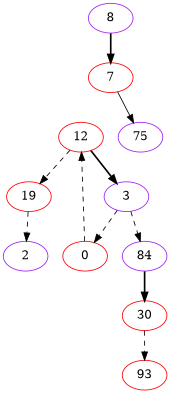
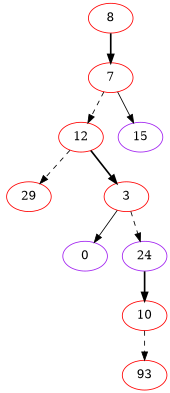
(111, 18) -> (111, 18)
(140, 137) -> (140, 137)
(29, 197) -> (29, 197)
(126, 197) -> (126, 197)
(83, 201) -> (98, 104)
(108, 223) -> (108, 223)
(26, 256) -> none
(85, 256) -> (85, 256)
(145, 256) -> (145, 256)
(145, 316) -> (145, 316)
